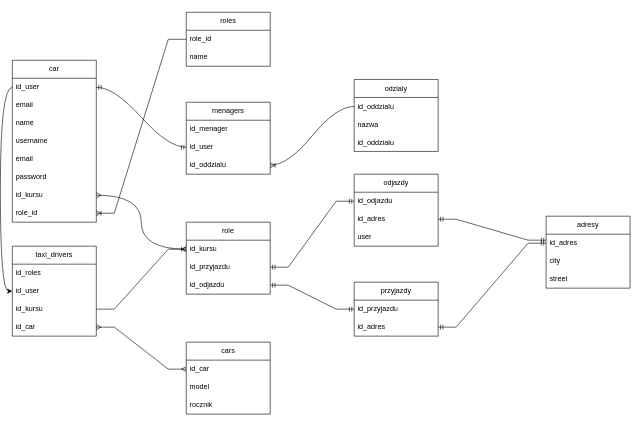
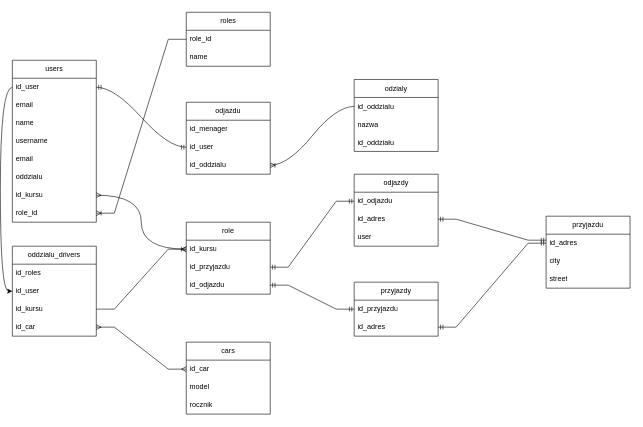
(54, 69) -> (54, 69)
(228, 111) -> (228, 111)
(32, 177) -> (30, 177)
(588, 225) -> (588, 225)
(54, 255) -> (54, 255)
